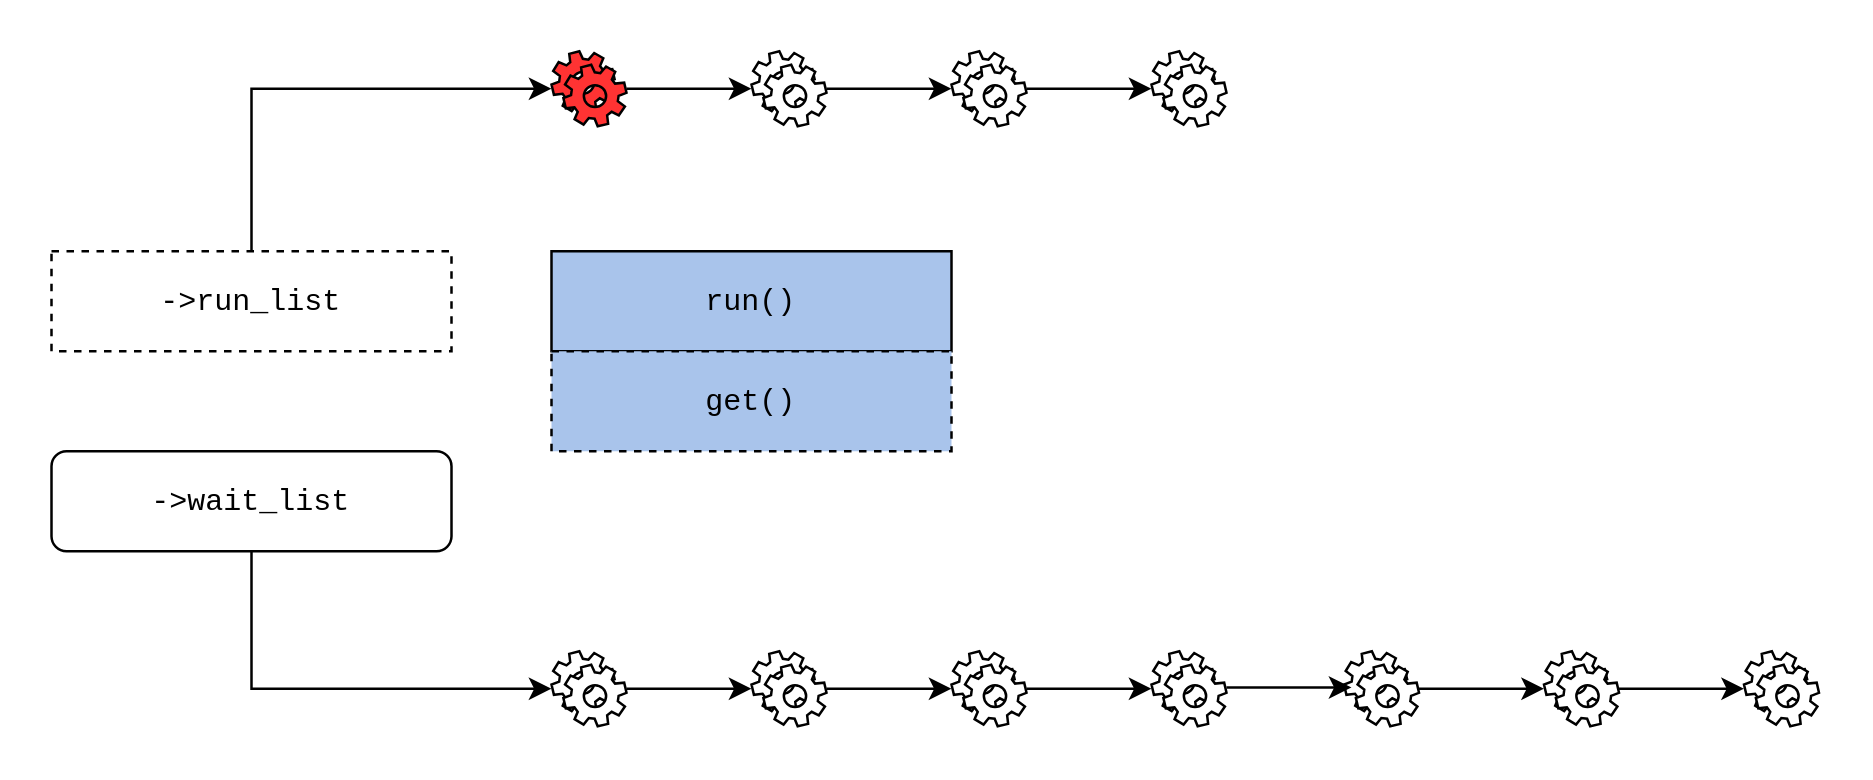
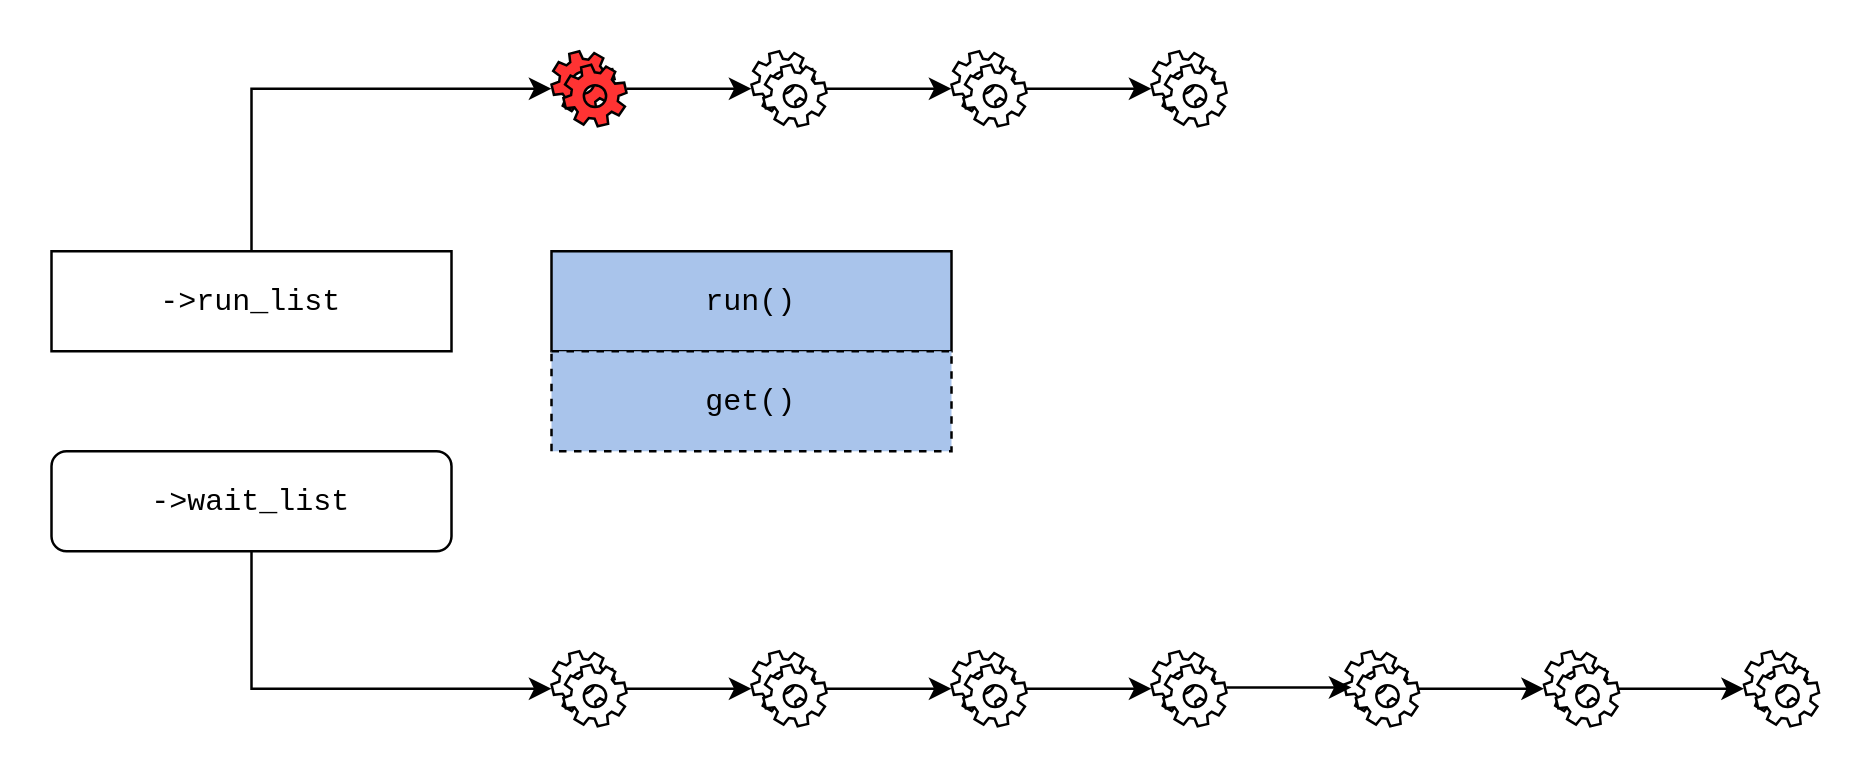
(251, 301) -> (251, 301)
